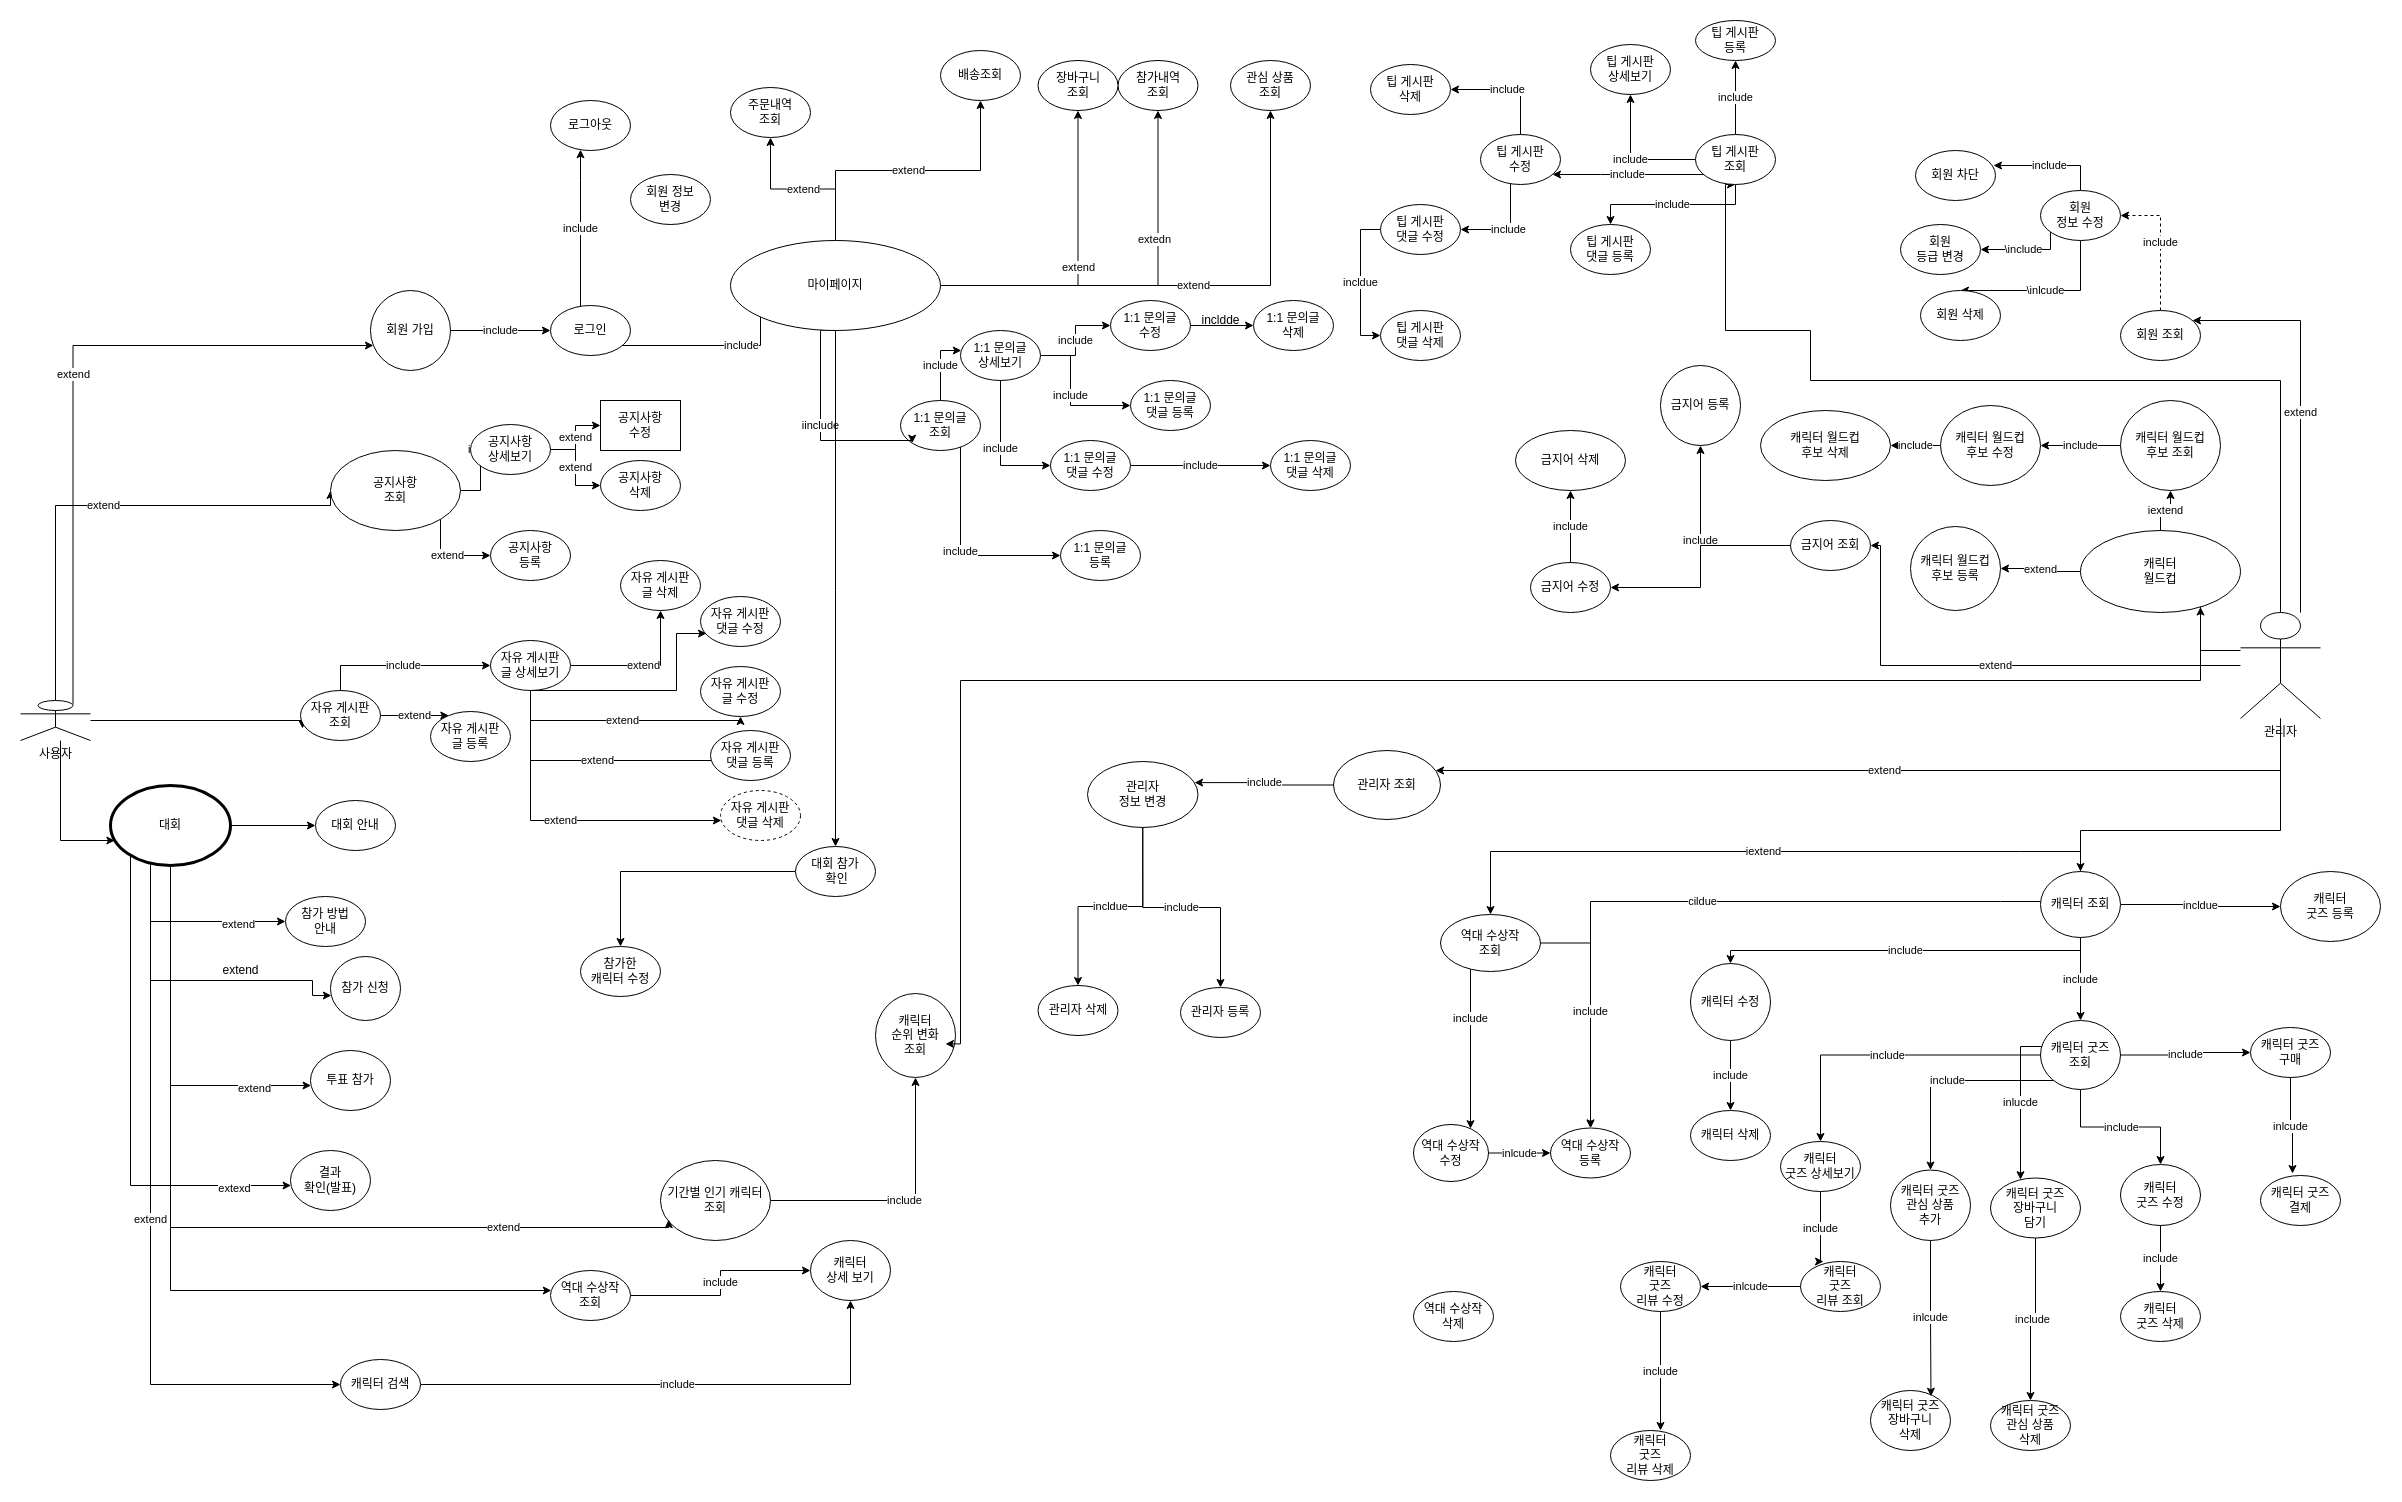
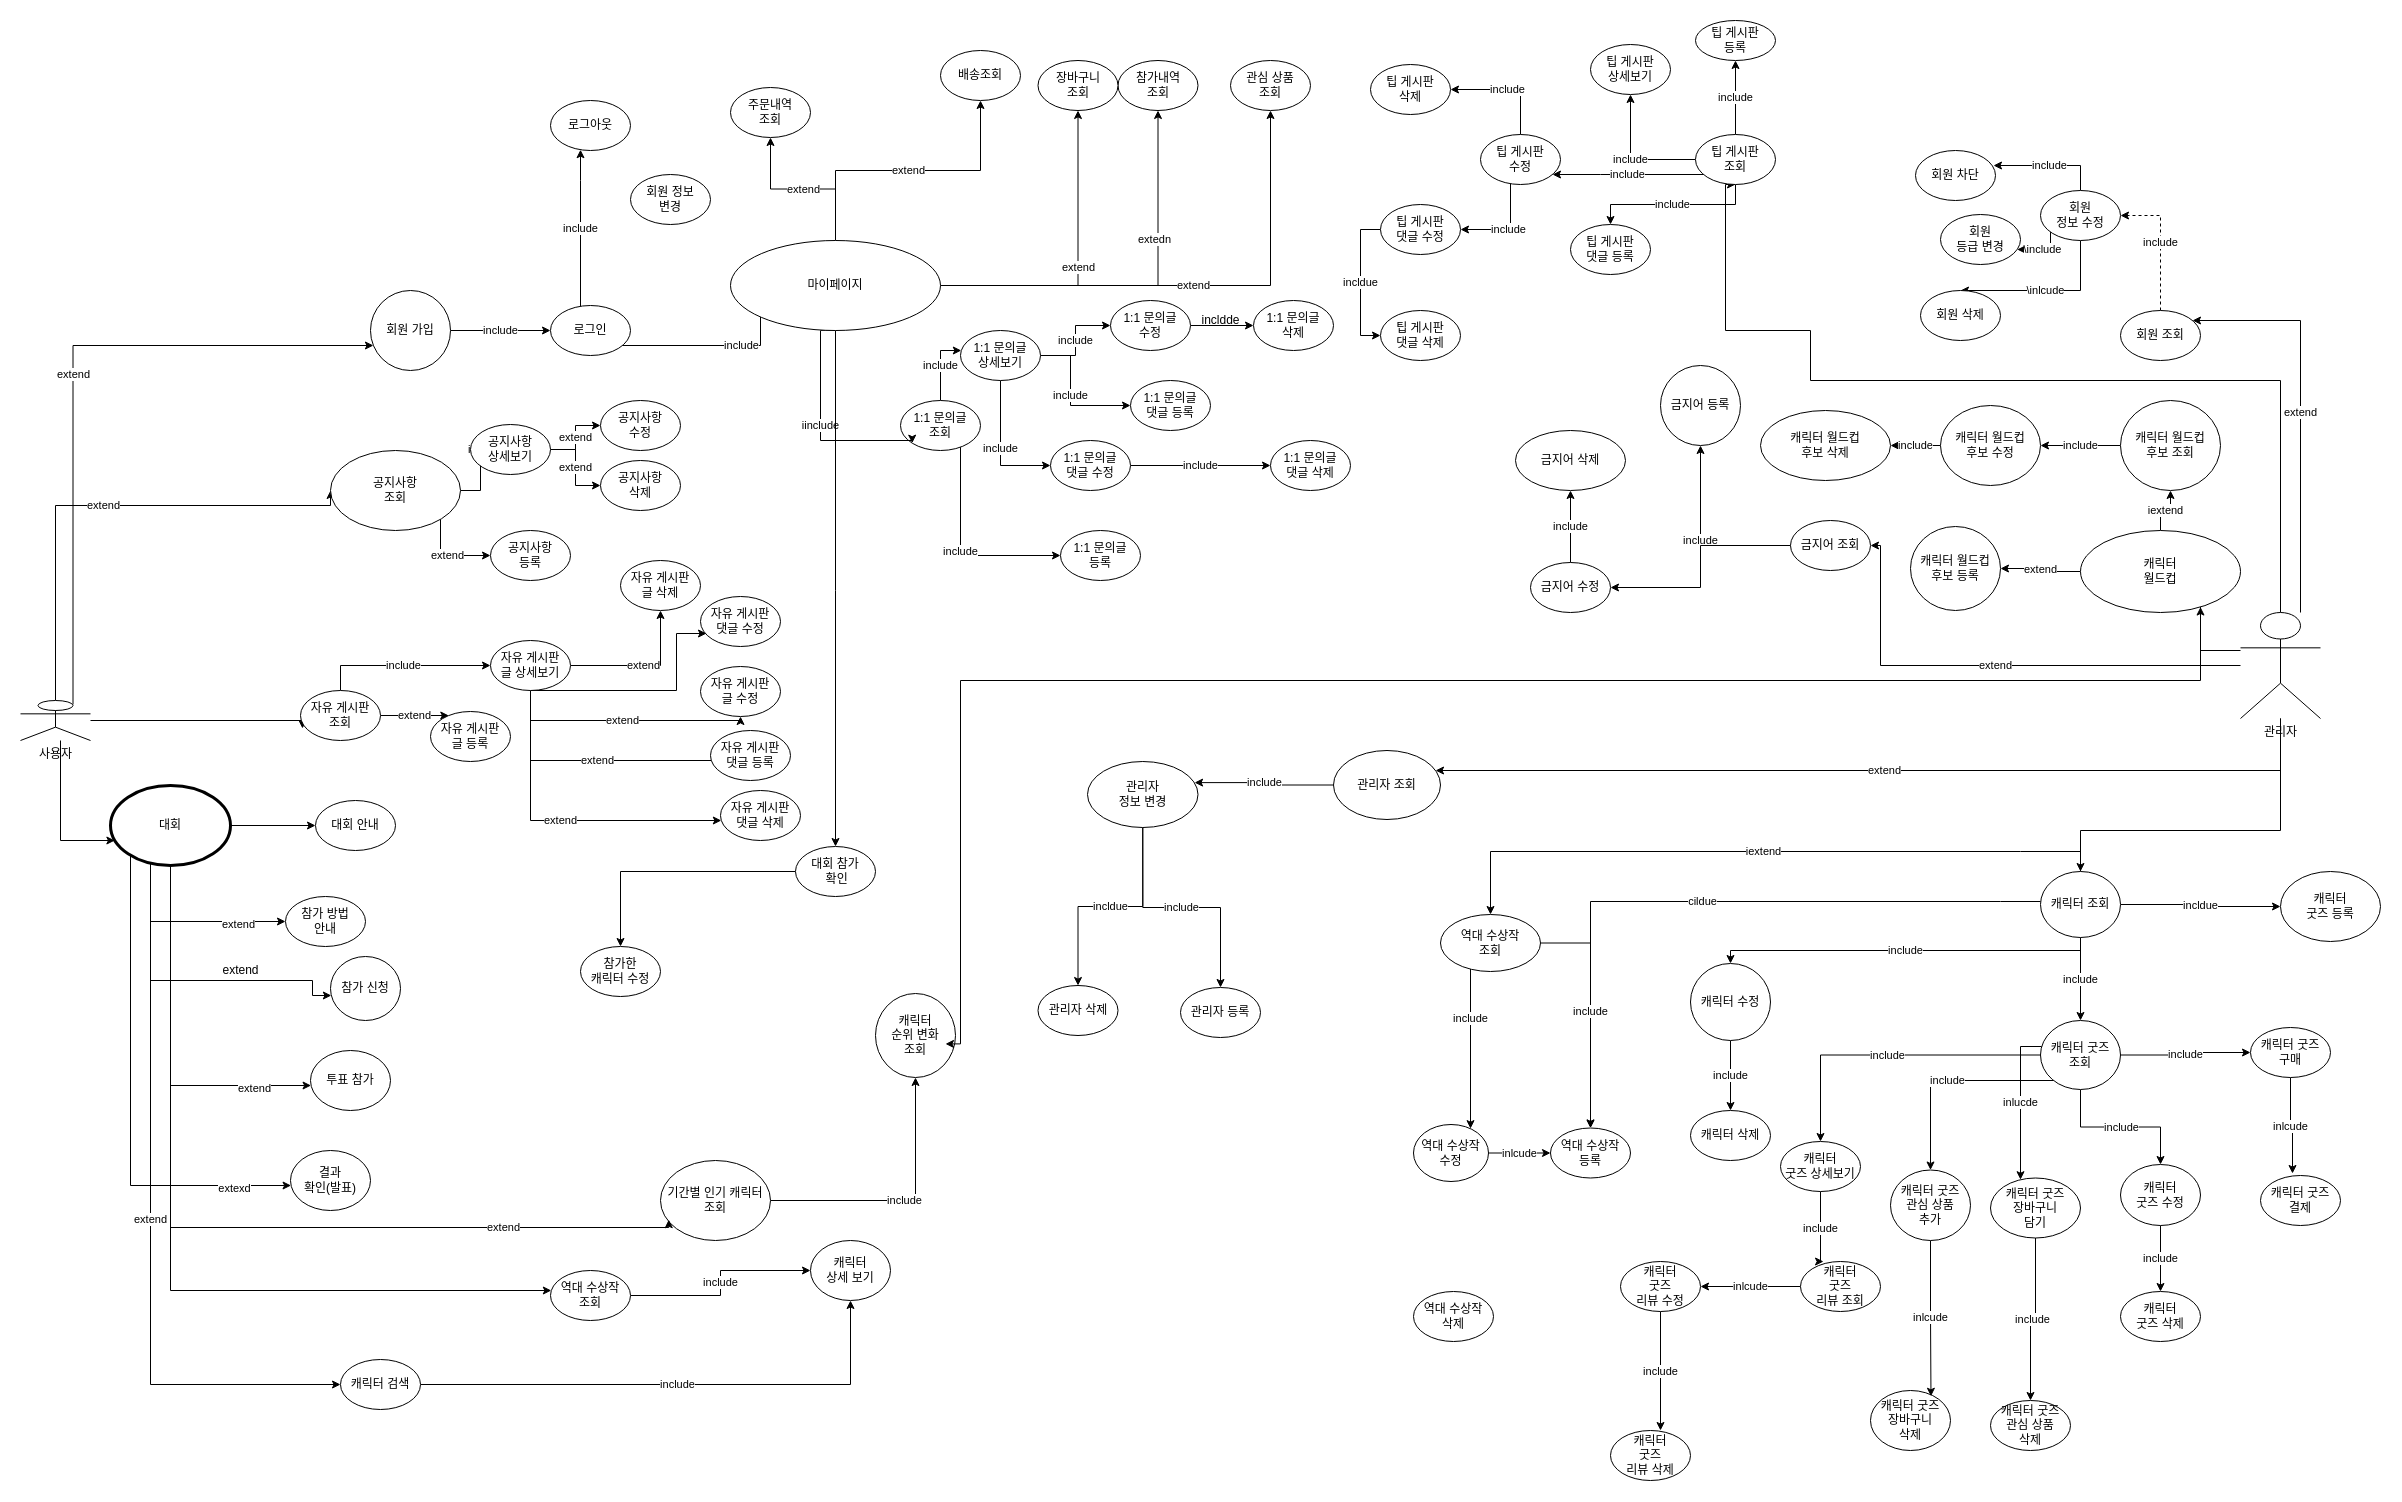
(1941, 250) -> (1981, 240)
(641, 426) -> (641, 426)
(761, 816) -> (761, 816)
